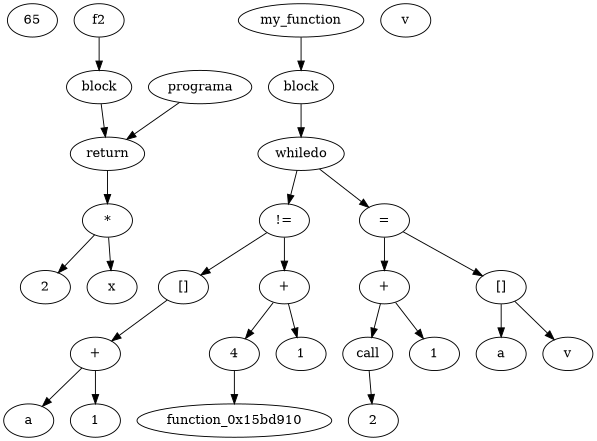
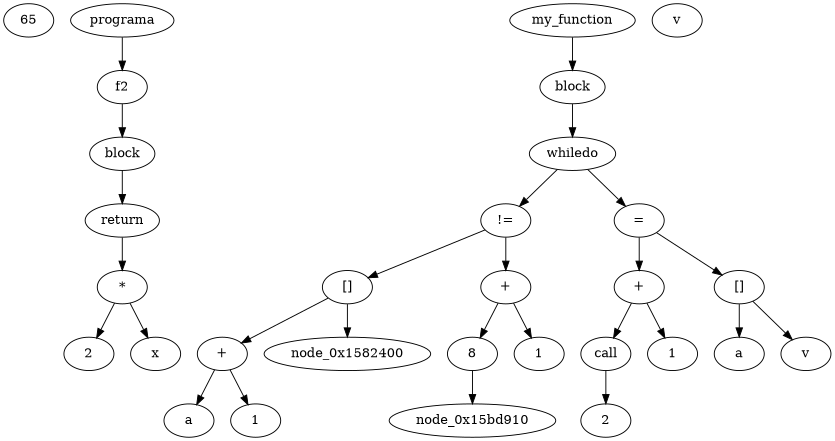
(157, 118) -> (122, 49)
(234, 354) -> (472, 354)
none -> (347, 354)
(234, 421) -> (472, 421)
